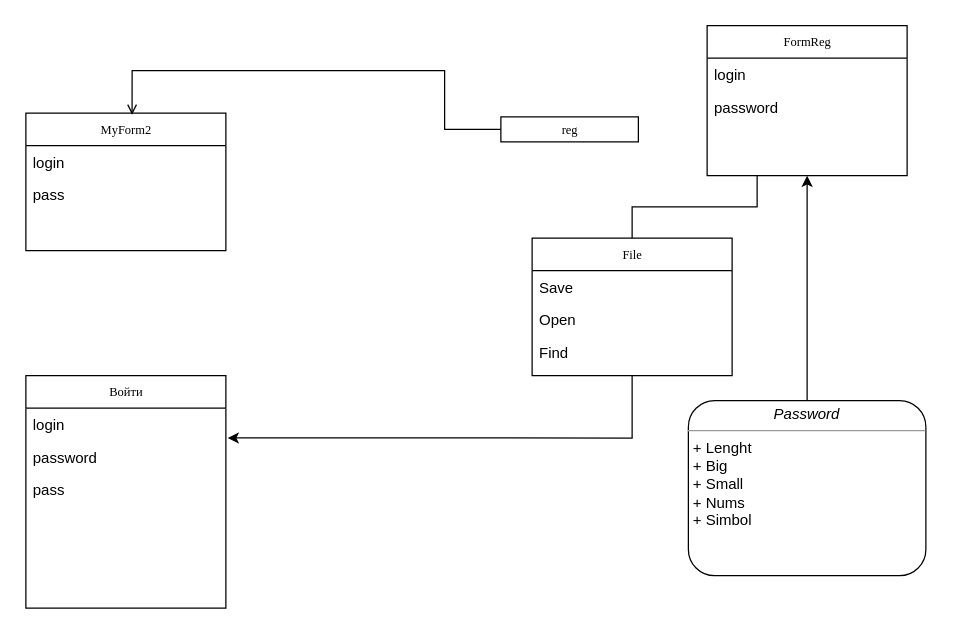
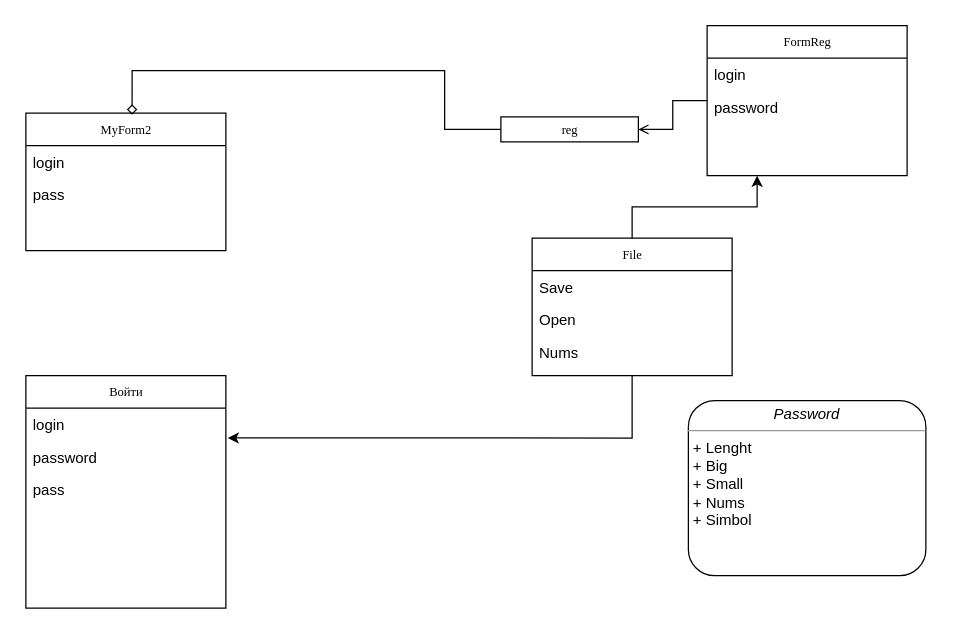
(132, 107) -> (132, 104)
none -> (673, 113)
(757, 182) -> (757, 186)
(807, 293) -> none
(554, 353) -> (556, 353)
